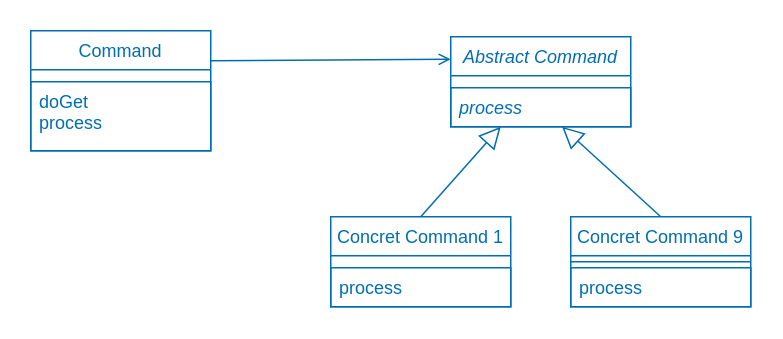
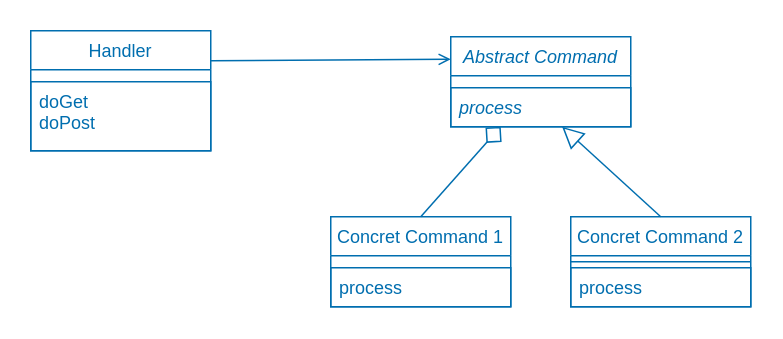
(120, 51) -> (120, 51)
(64, 102) -> (64, 102)
(485, 144) -> (486, 144)
(660, 237) -> (660, 237)
